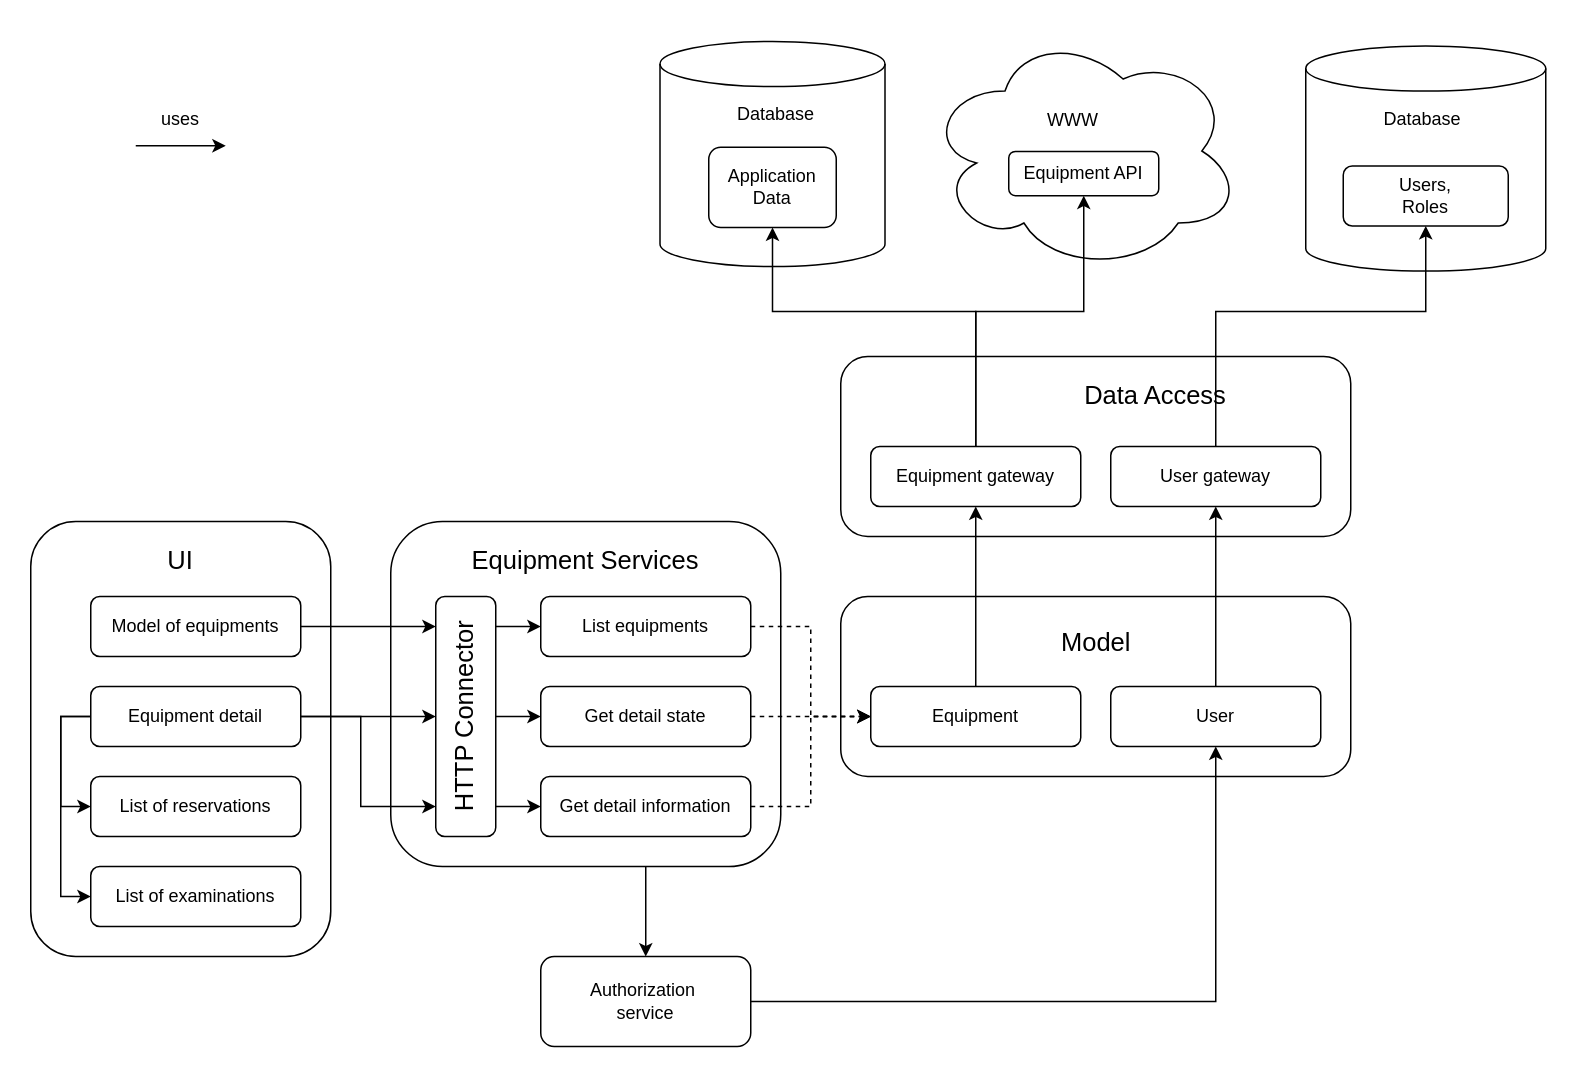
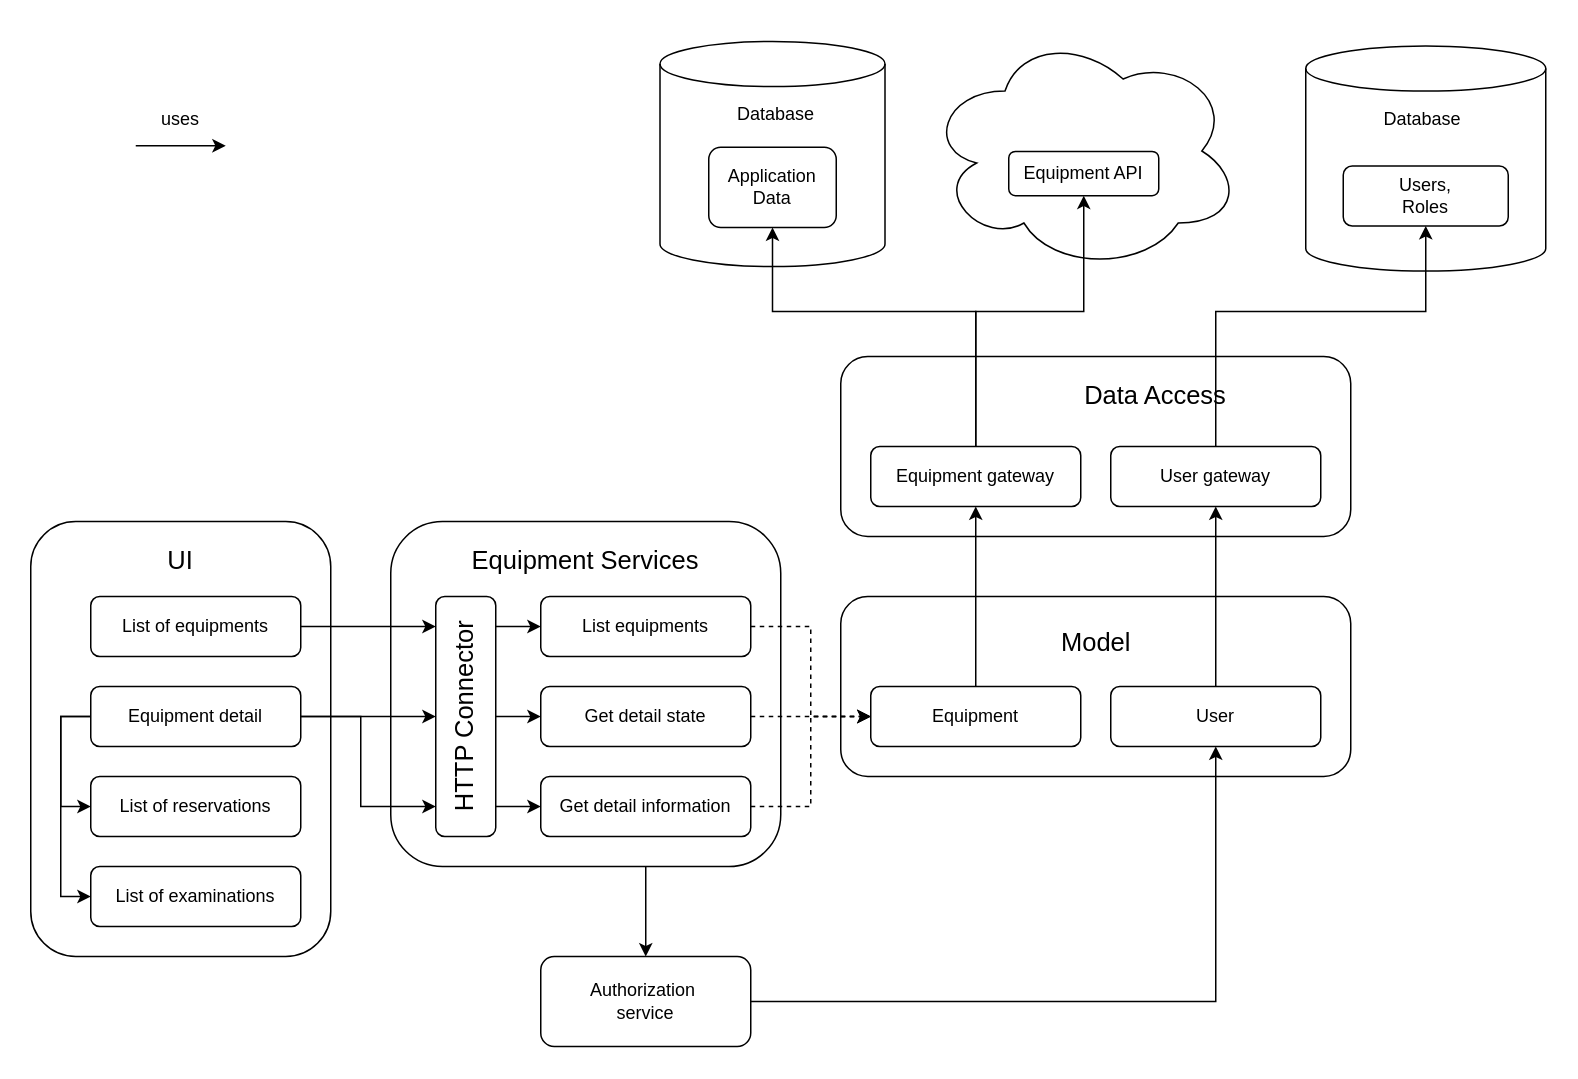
(1073, 121) -> none
(196, 626) -> (196, 626)
